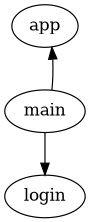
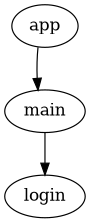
(53, 75) -> (37, 63)
